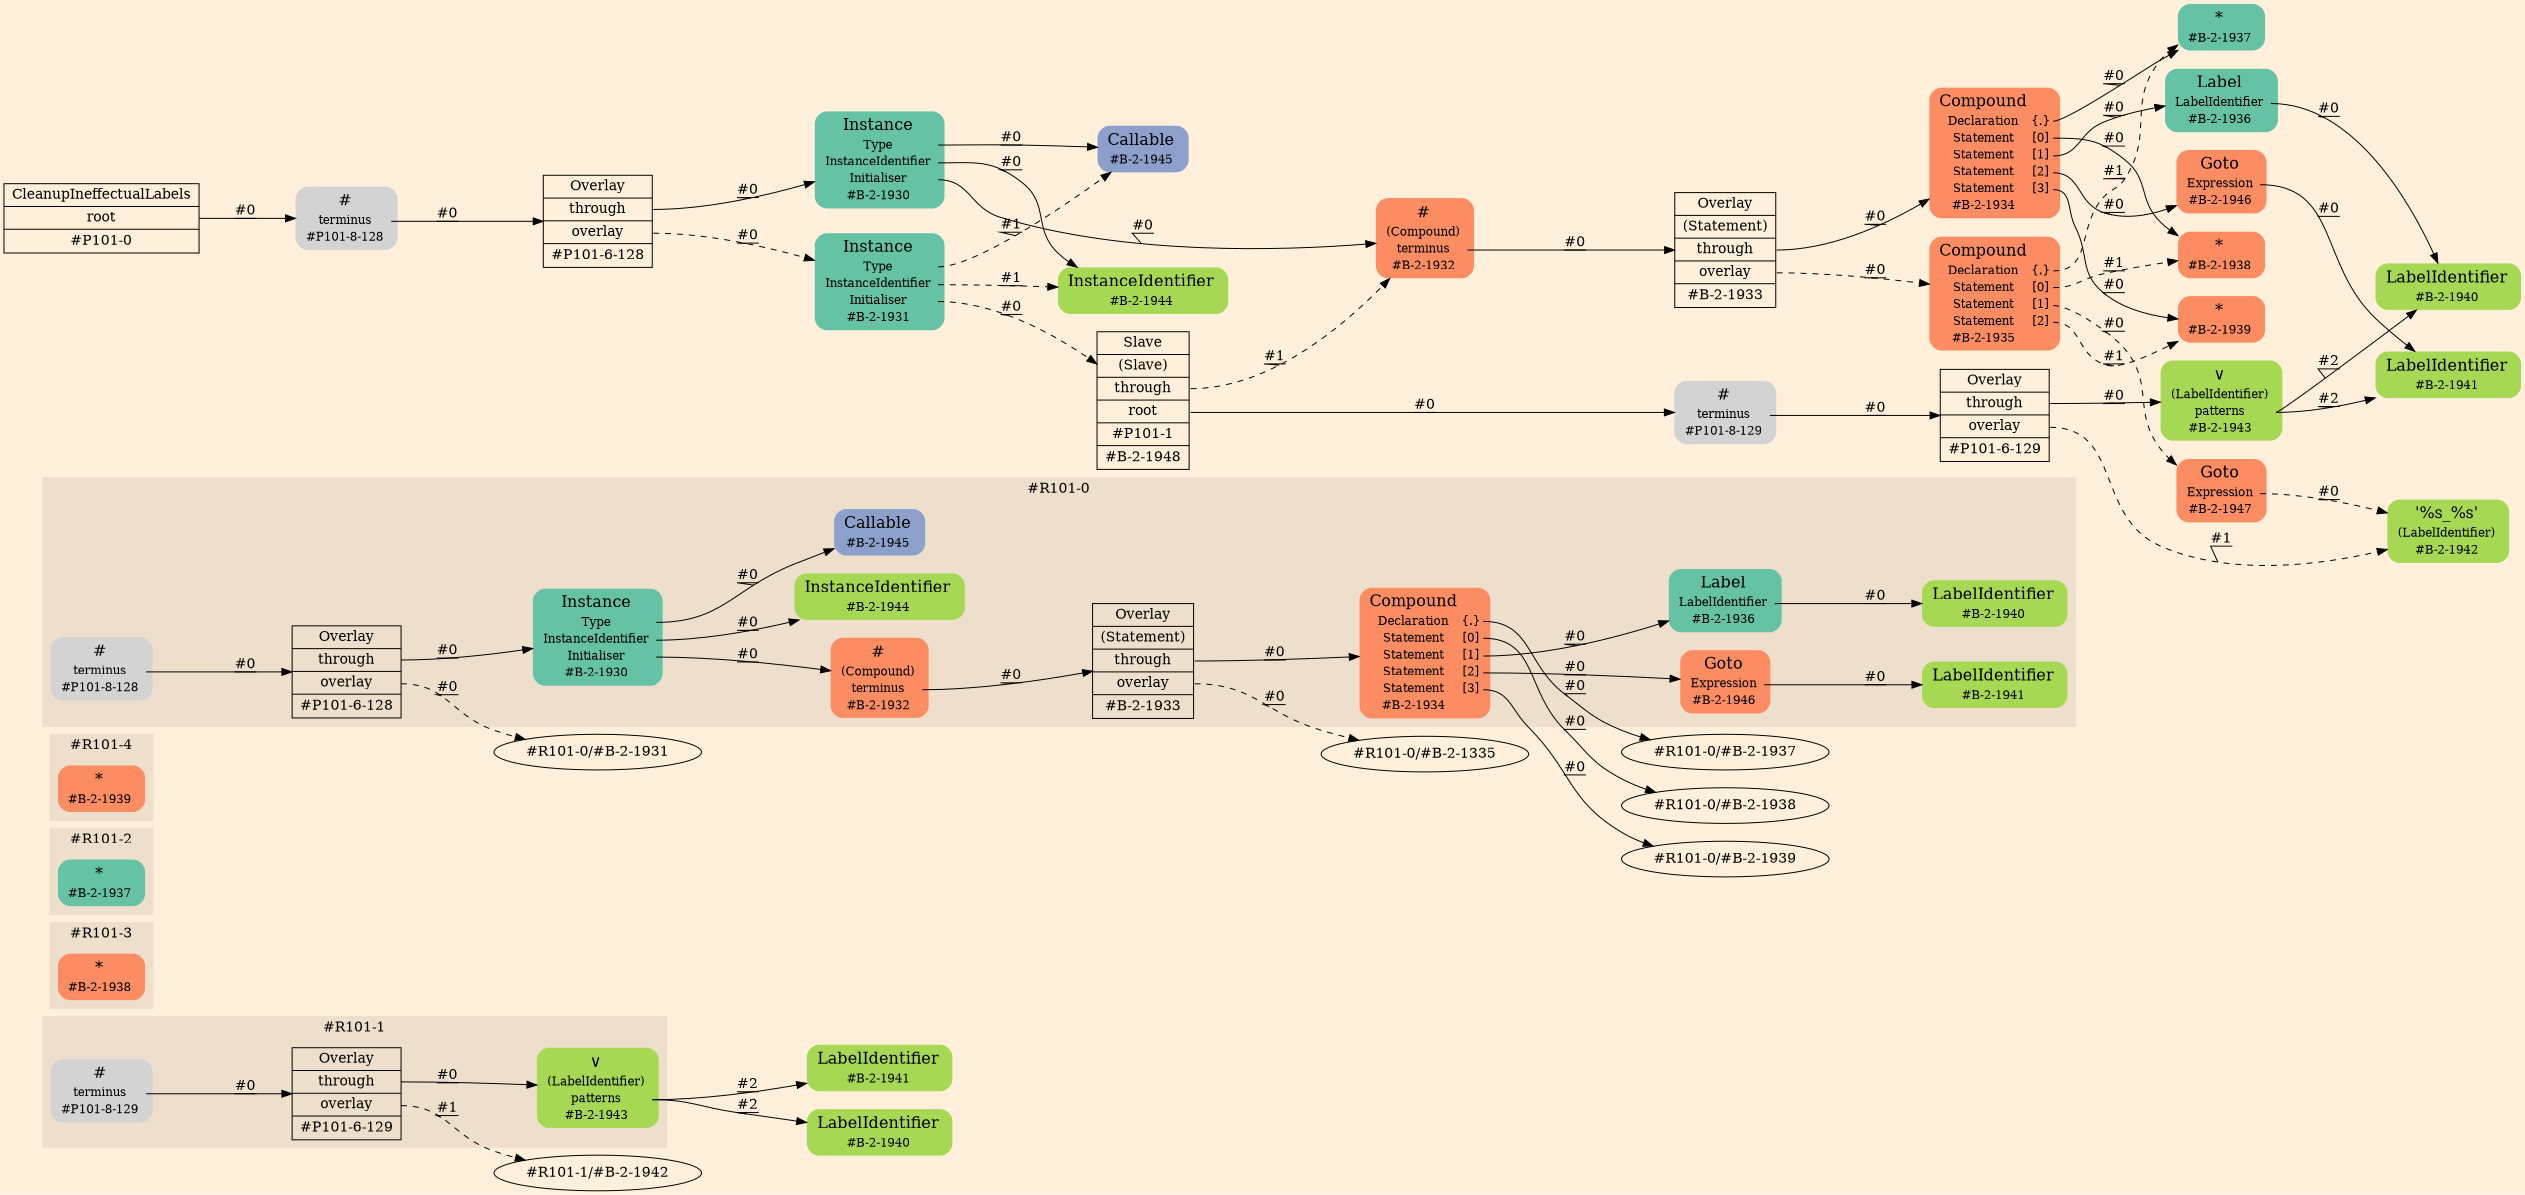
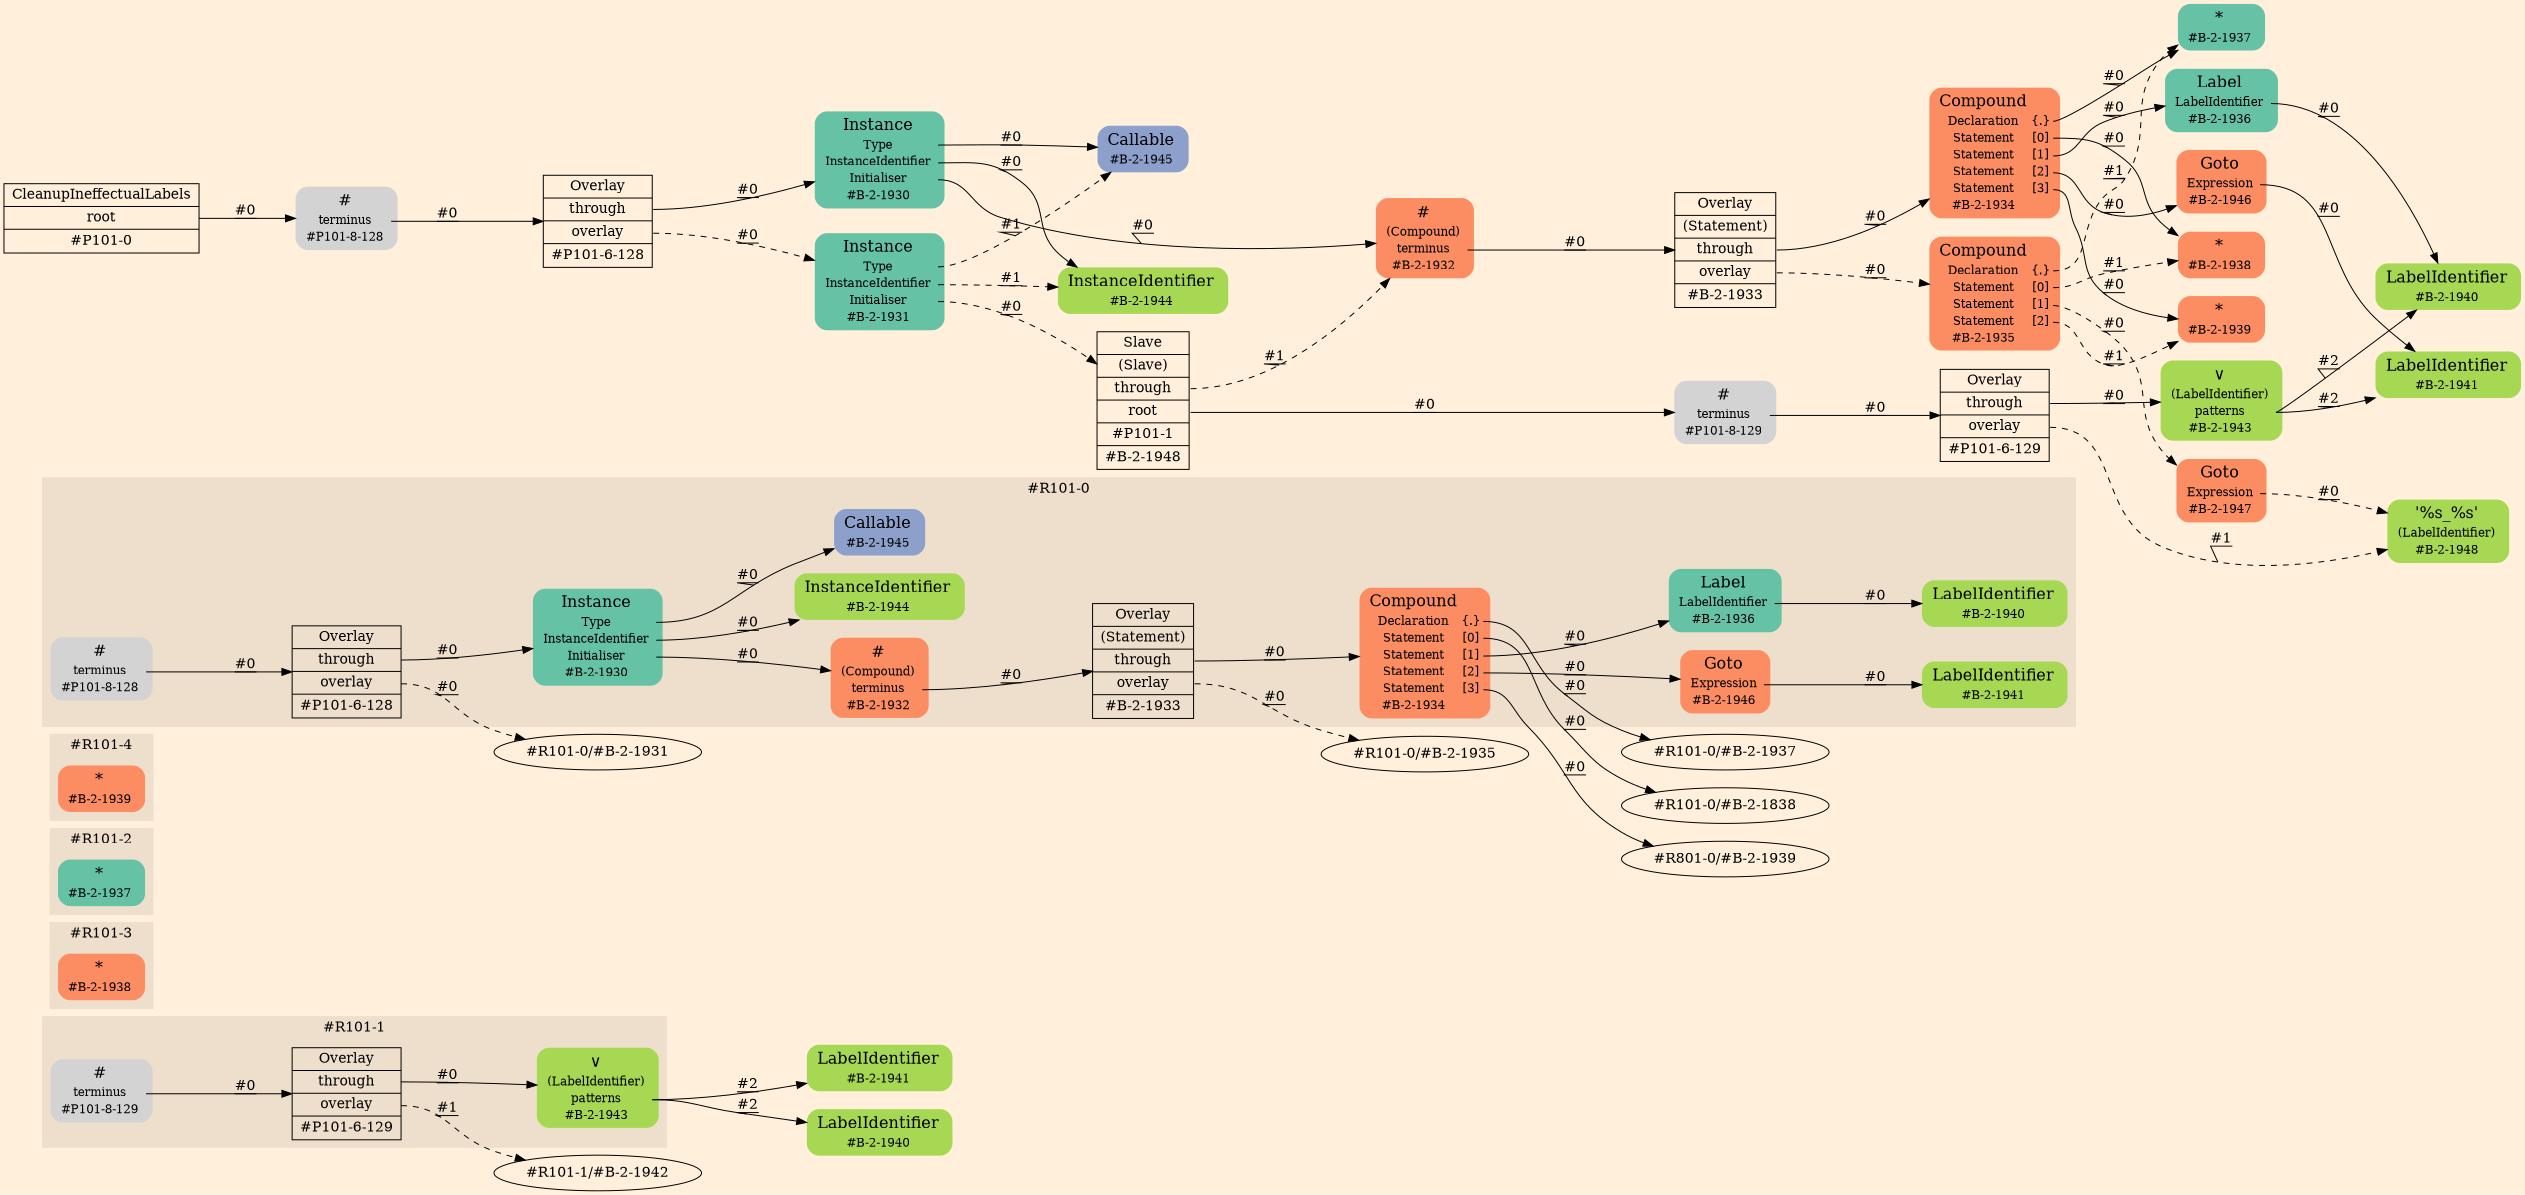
(2447, 550) -> (2447, 550)
(1425, 754) -> (1425, 754)
(1725, 806) -> (1725, 806)
(1725, 859) -> (1725, 859)
